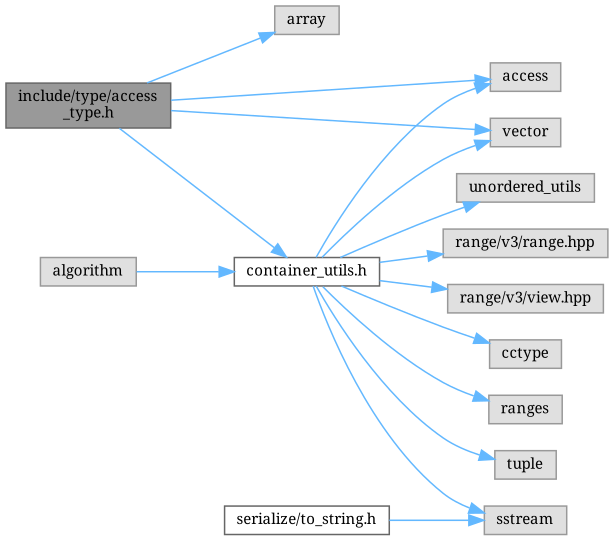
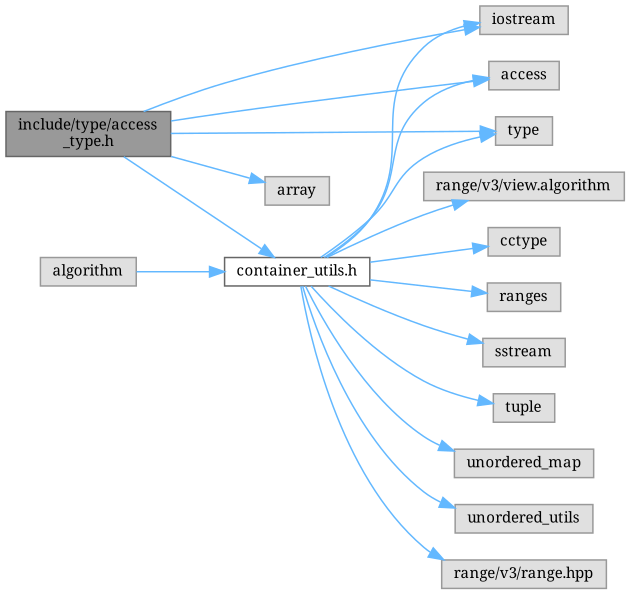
none -> (524, 20)
(526, 133) -> (524, 131)
(526, 299) -> (524, 186)
none -> (524, 463)
(307, 520) -> none
